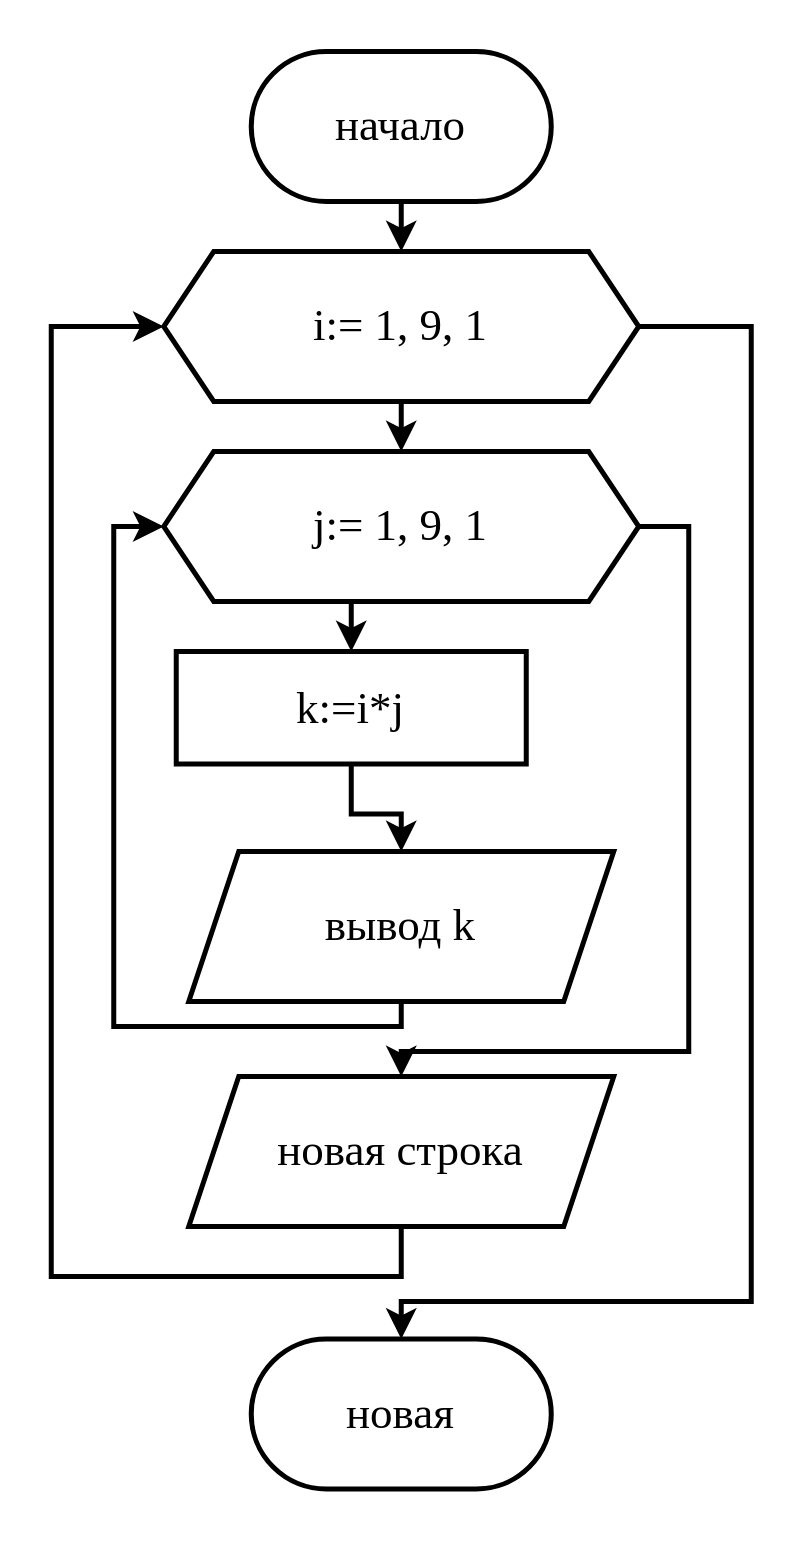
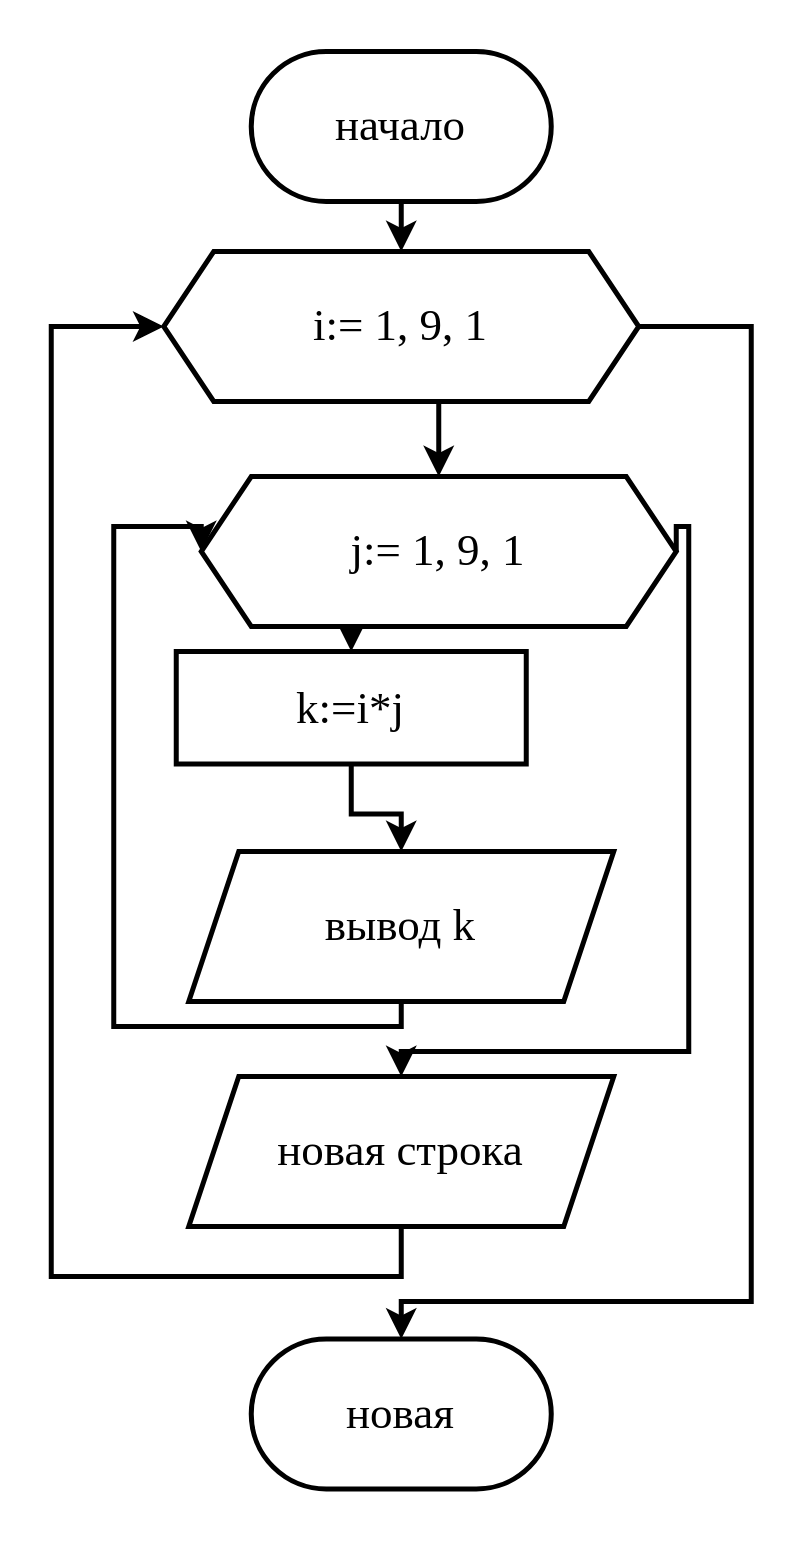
(401, 526) -> (439, 551)
